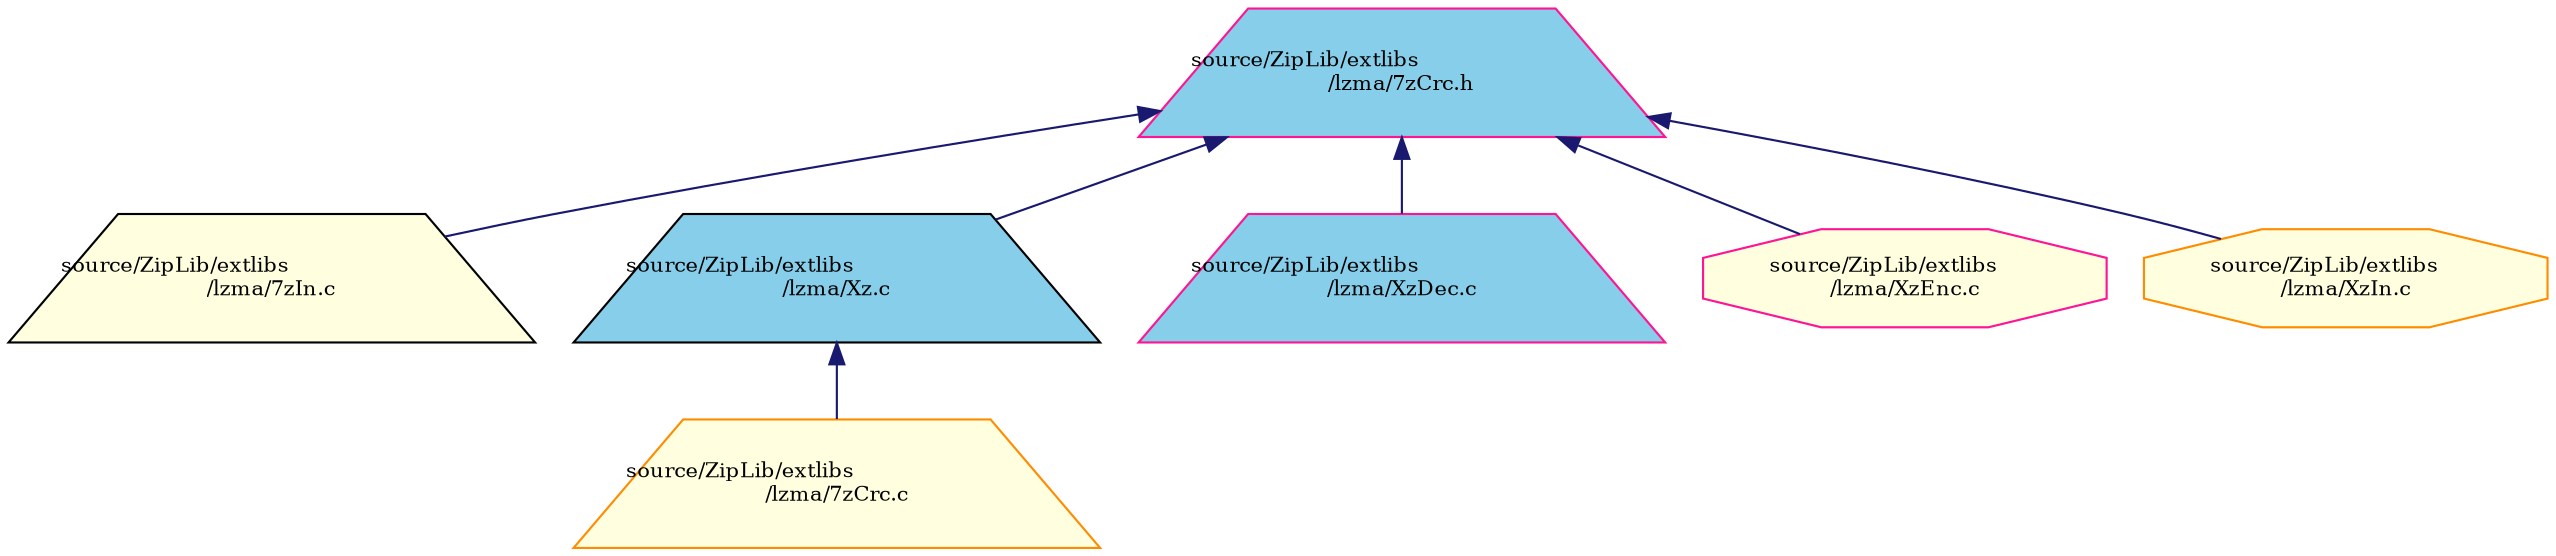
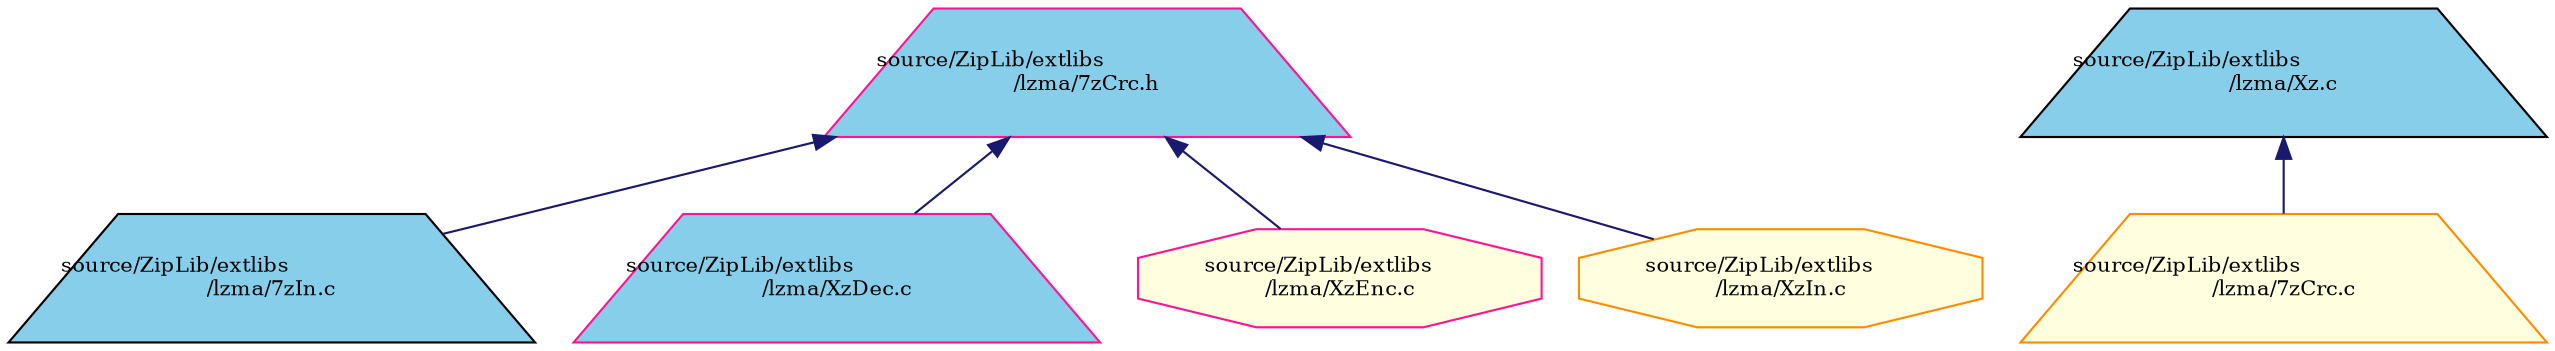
(1101, 182) -> none
(272, 278) -> (272, 278)
